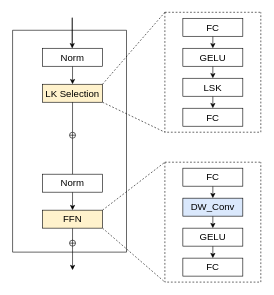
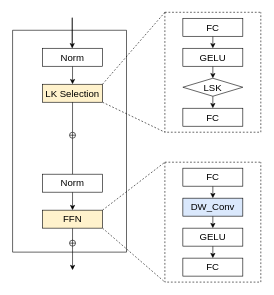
(213, 87) -> (213, 87)
